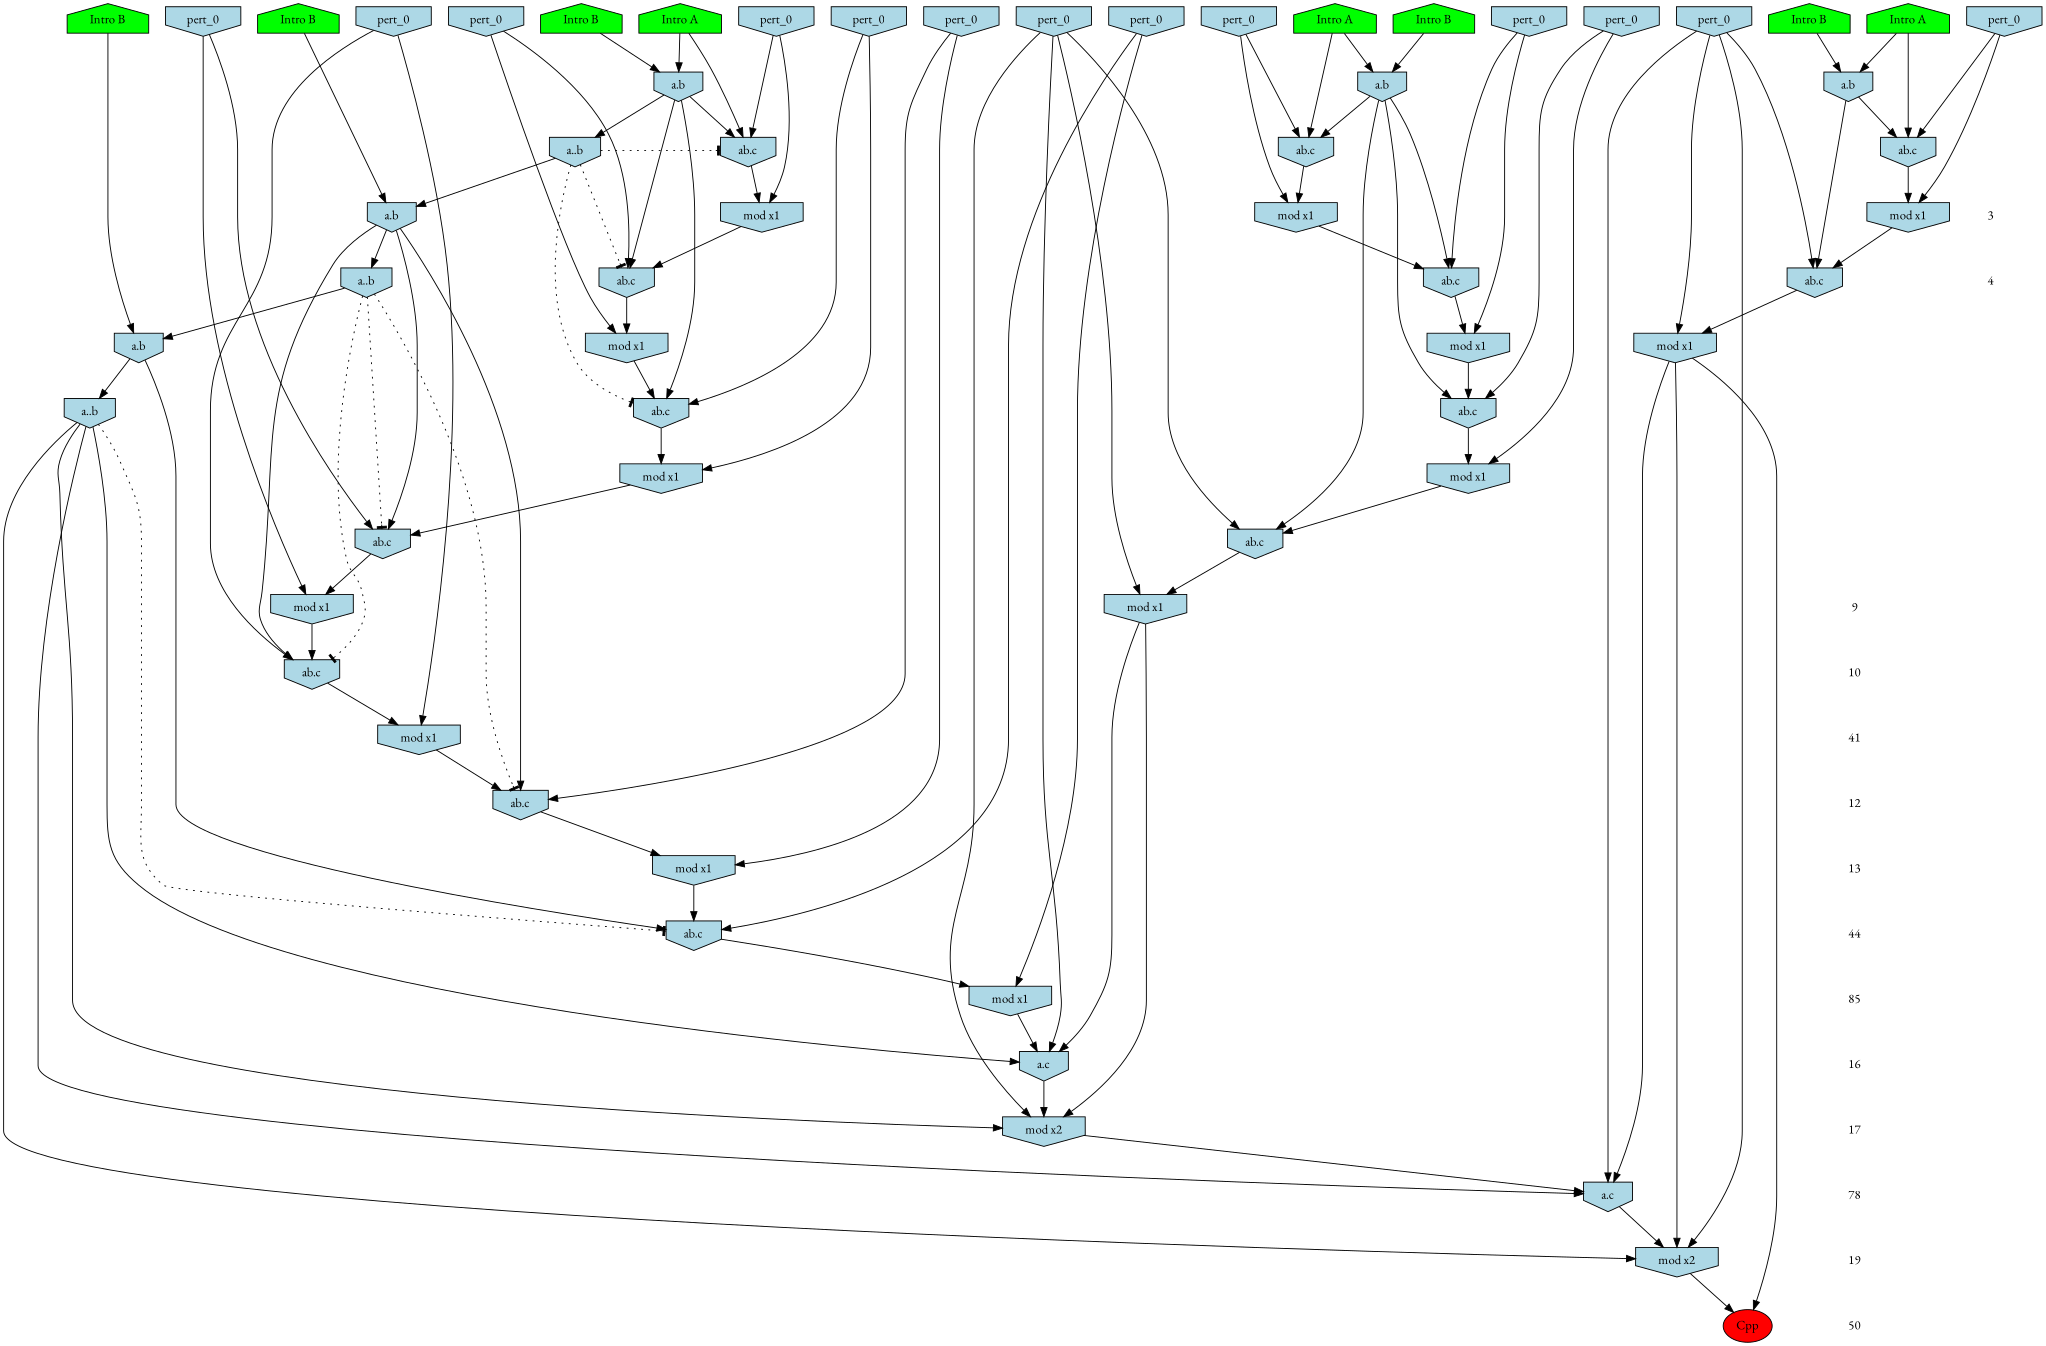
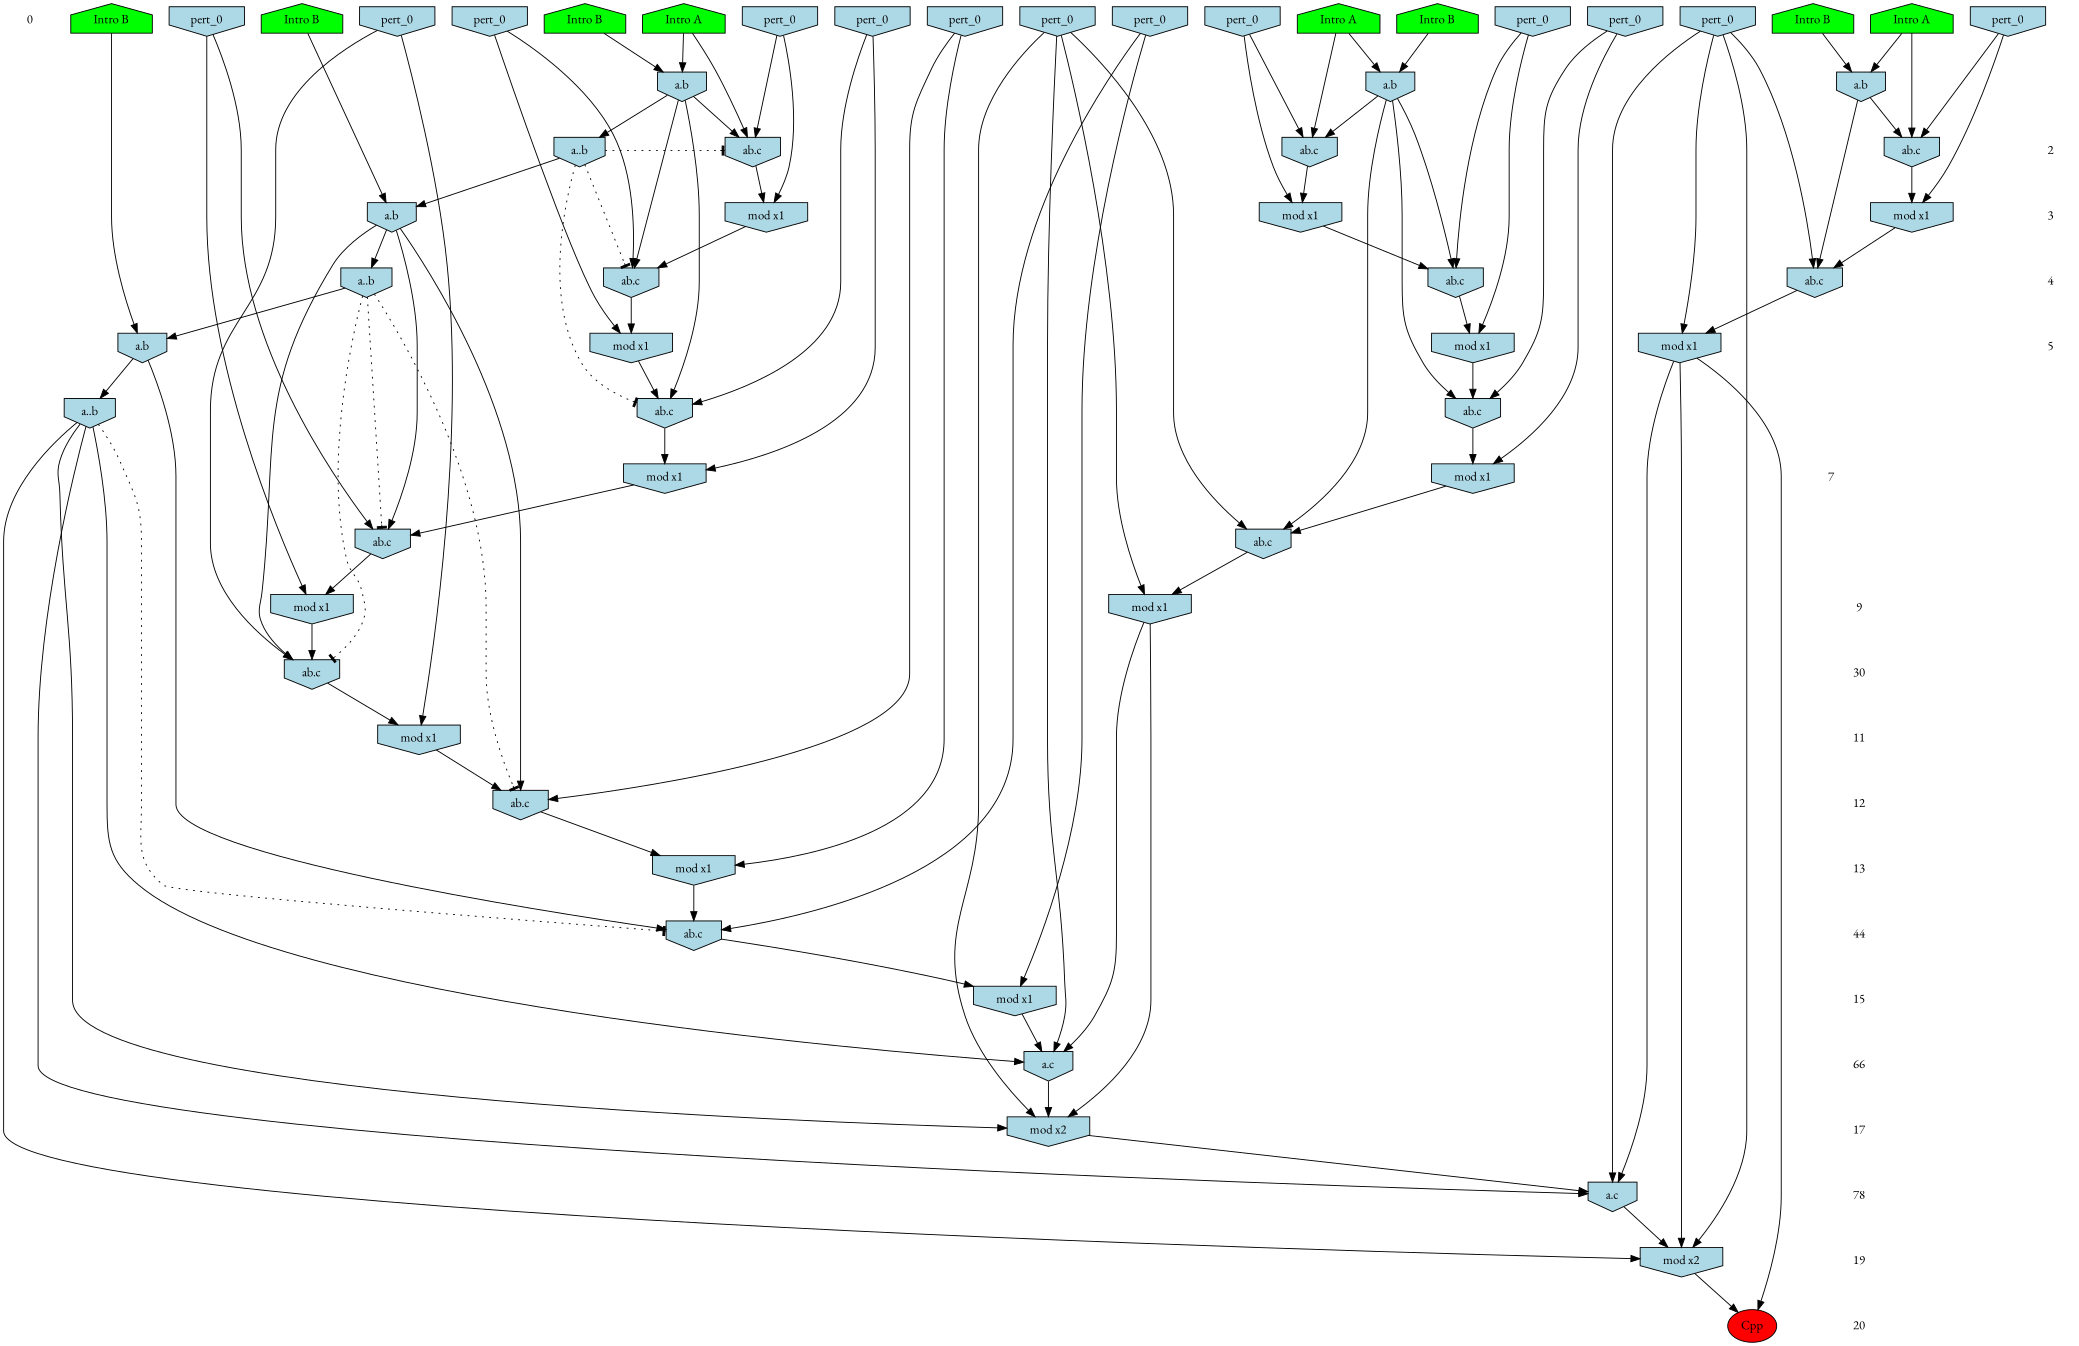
none -> (30, 20)
none -> (2051, 151)
none -> (2051, 346)
none -> (1831, 477)
(1855, 673) -> (1859, 673)
(1855, 738) -> (1859, 738)
(1855, 999) -> (1859, 999)
(1855, 1065) -> (1859, 1065)
(1855, 1326) -> (1859, 1326)
